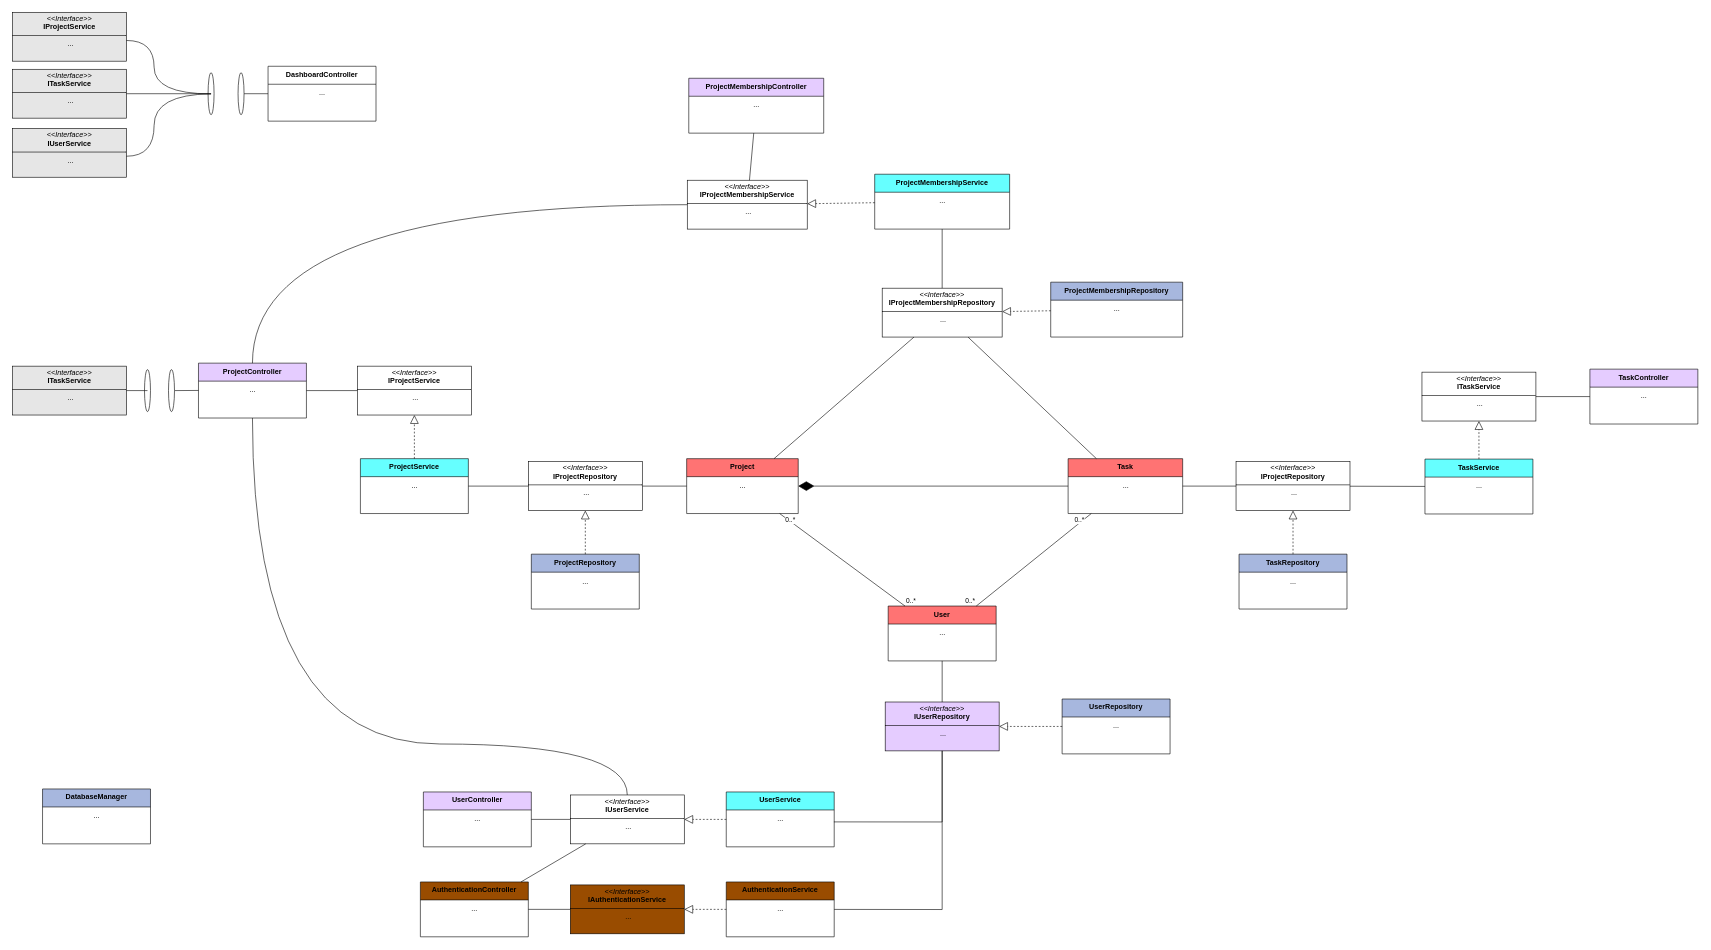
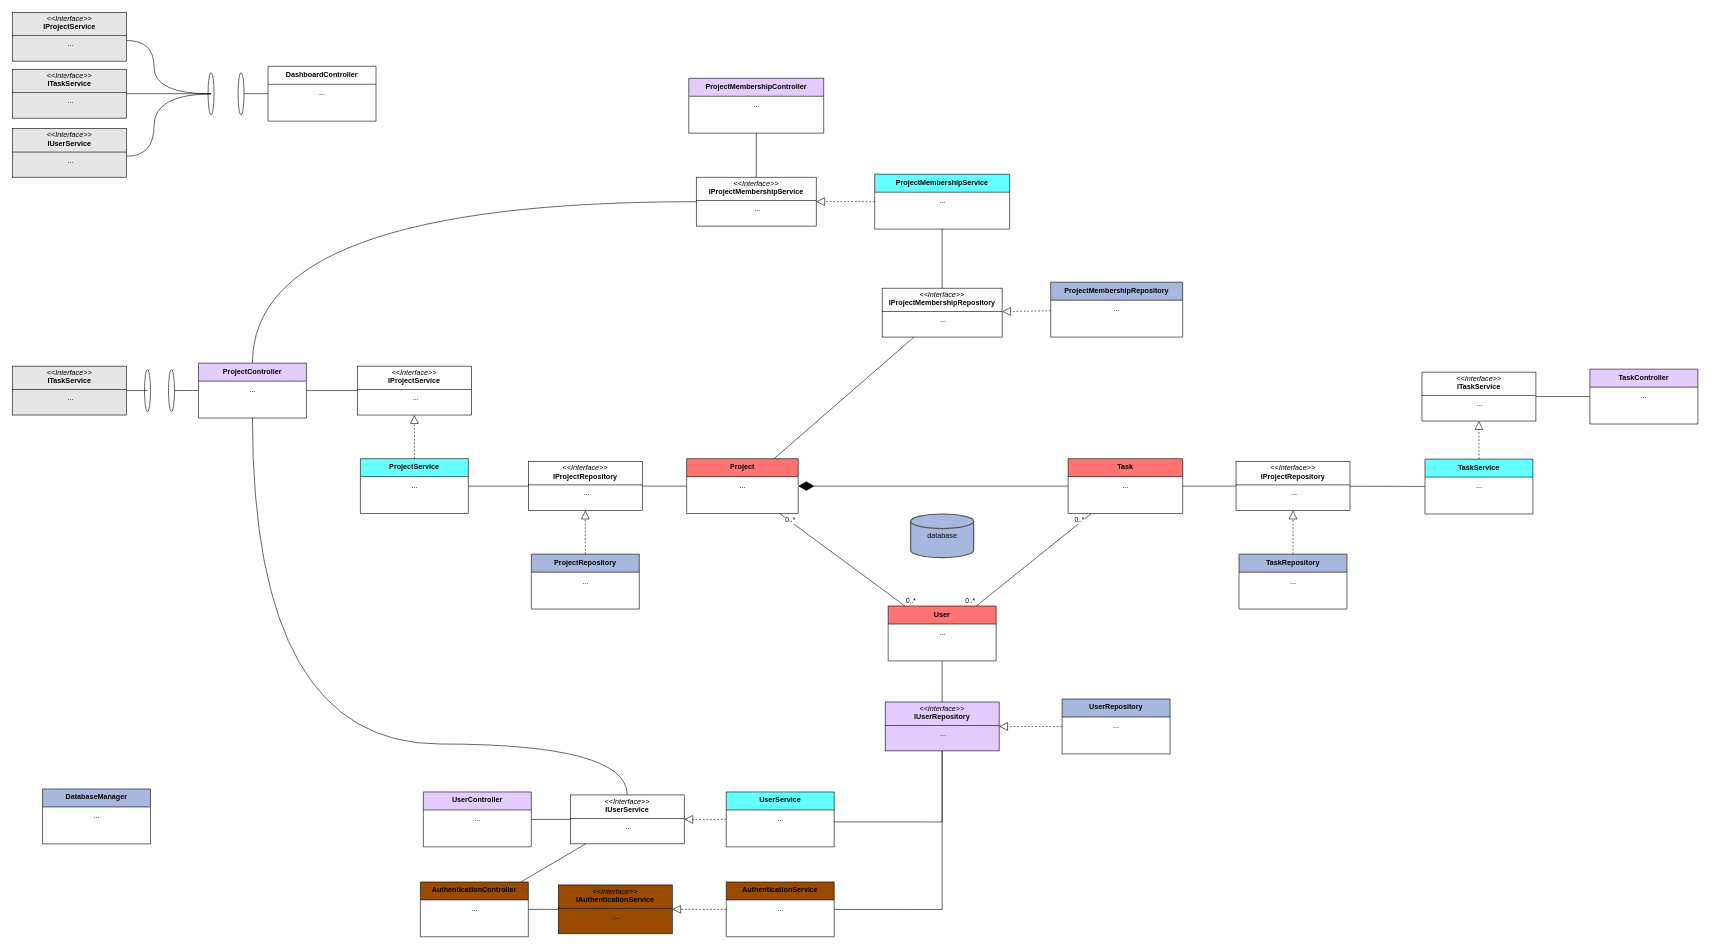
(747, 205) -> (756, 202)
(1032, 398) -> none
none -> (942, 536)
(627, 910) -> (615, 910)
